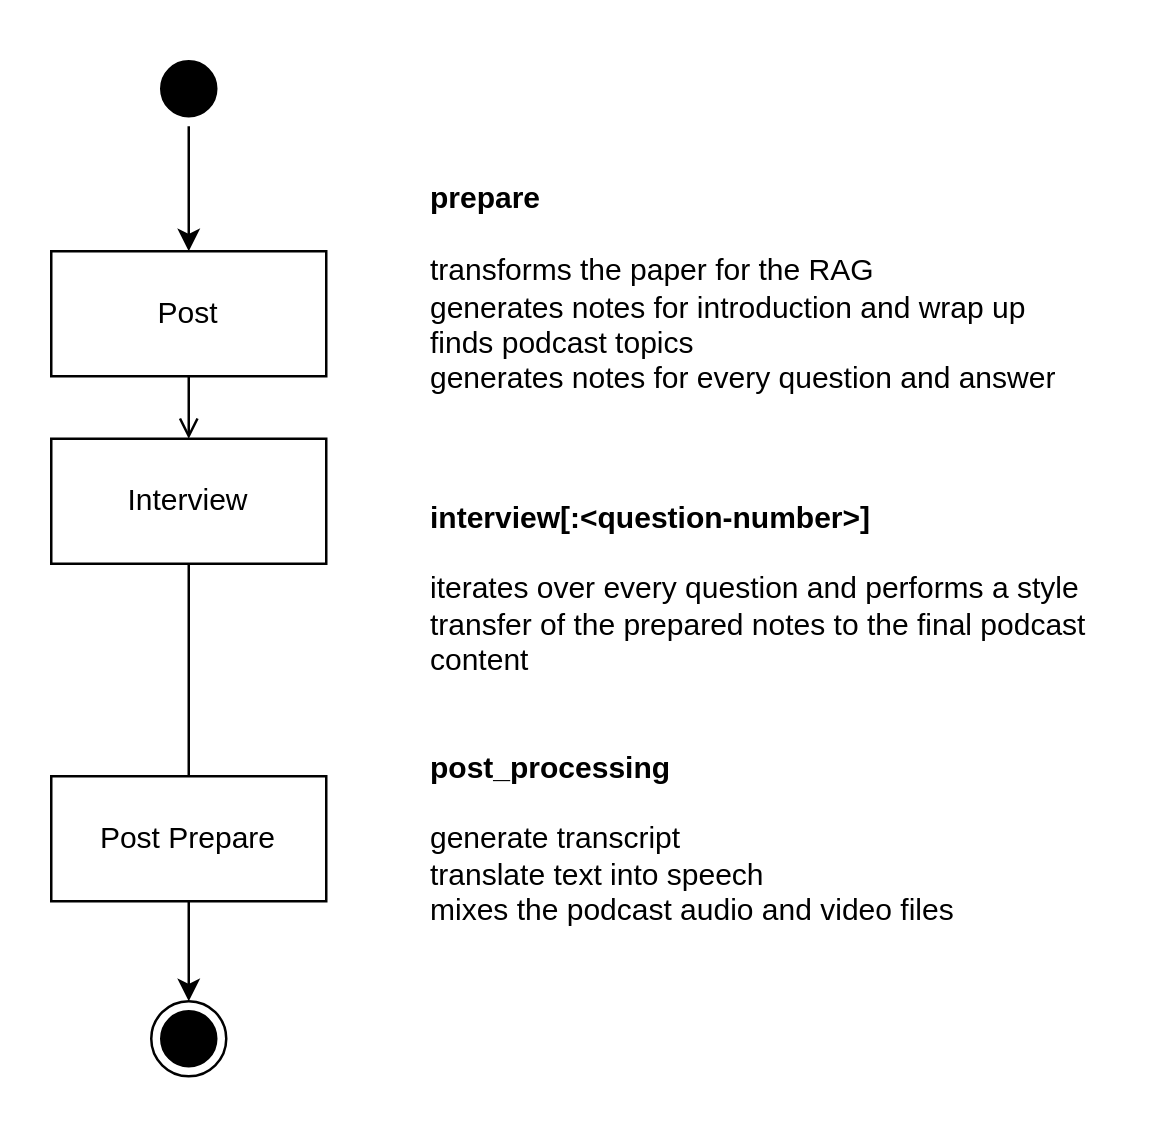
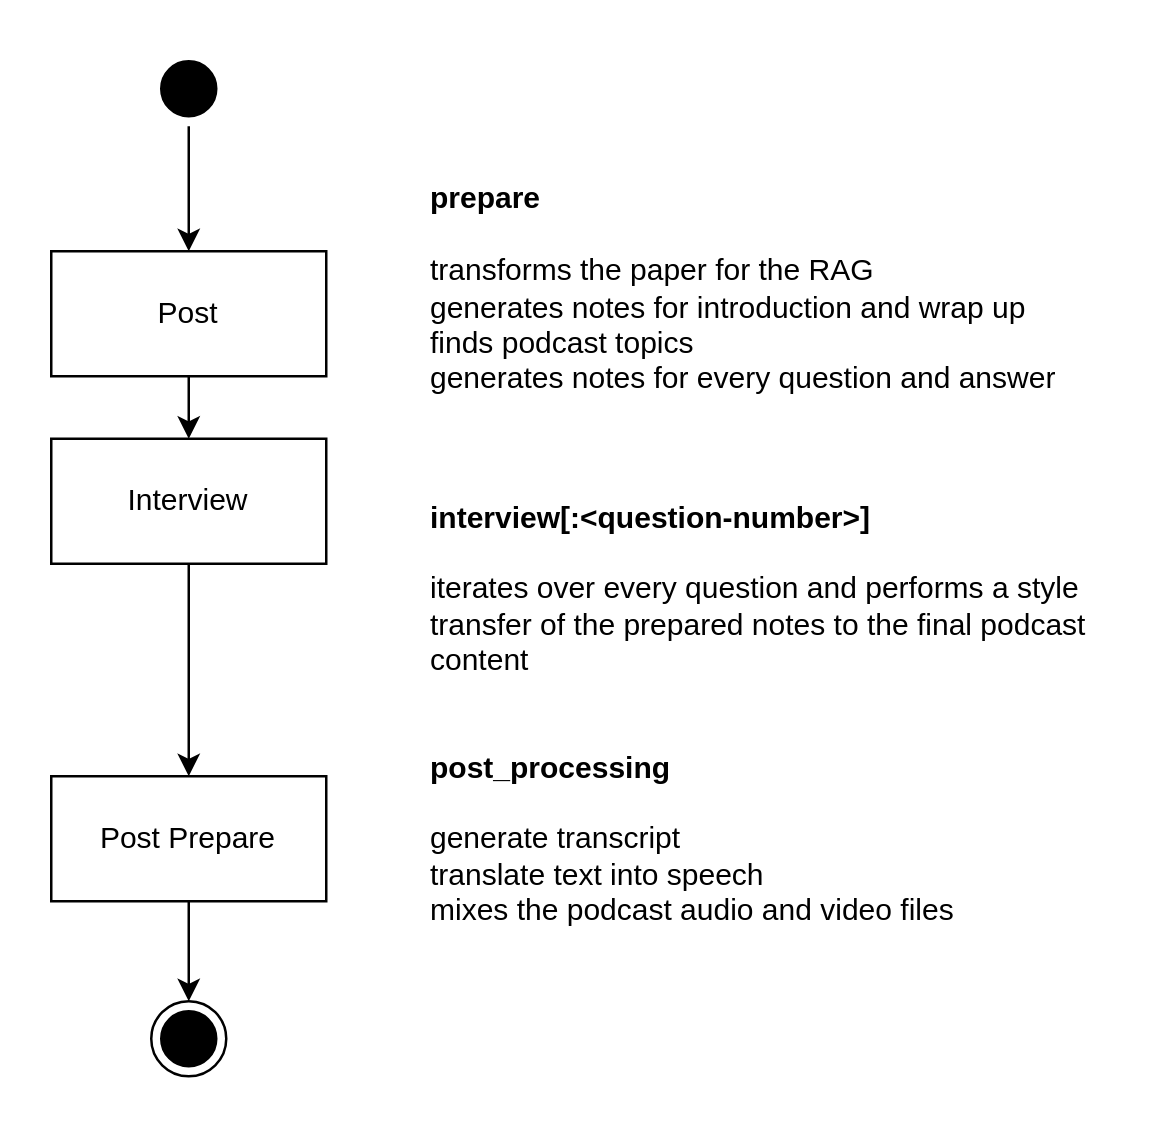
(189, 424) -> (189, 420)
(189, 765) -> (189, 758)
